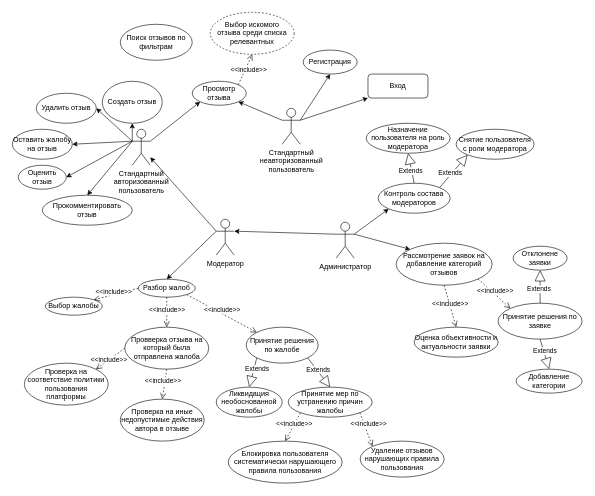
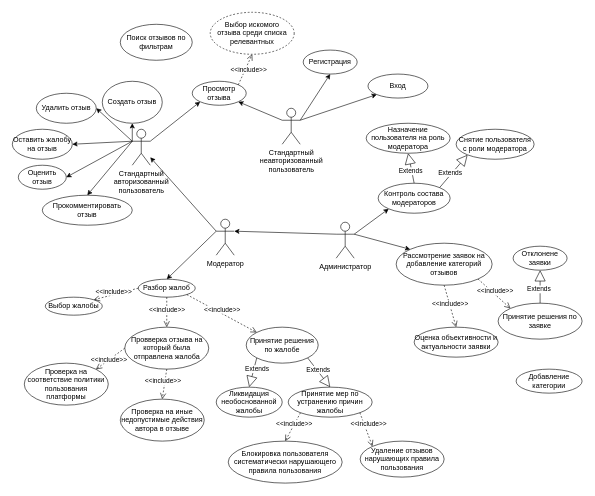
(398, 86) -> (398, 86)
(543, 349) -> none
